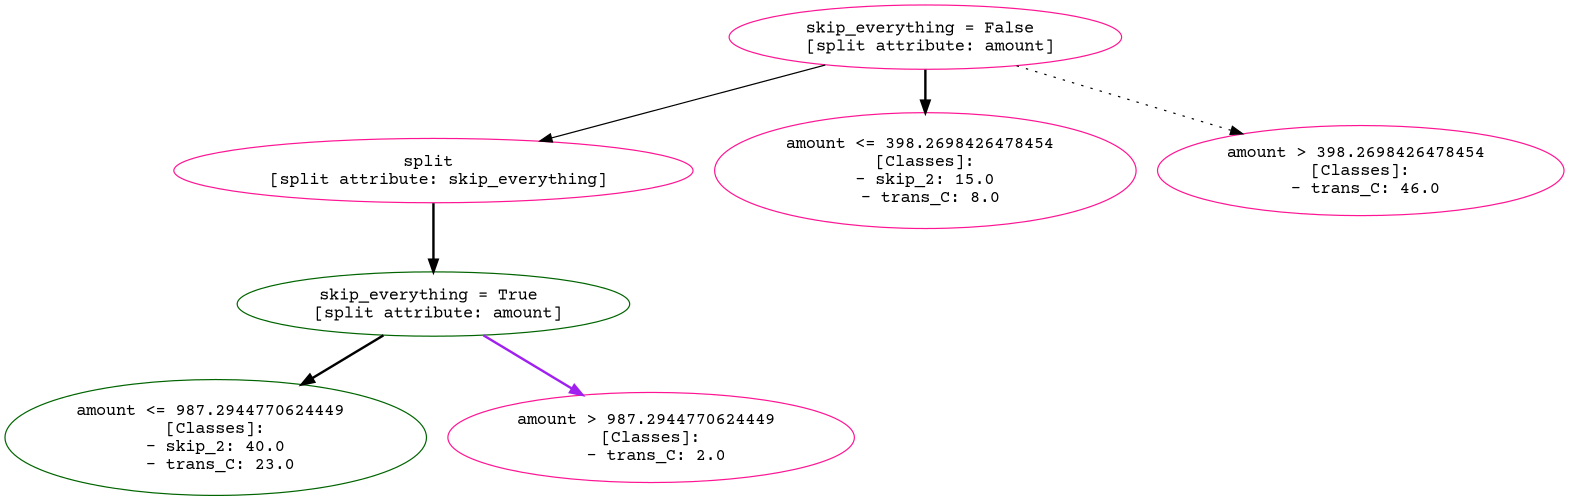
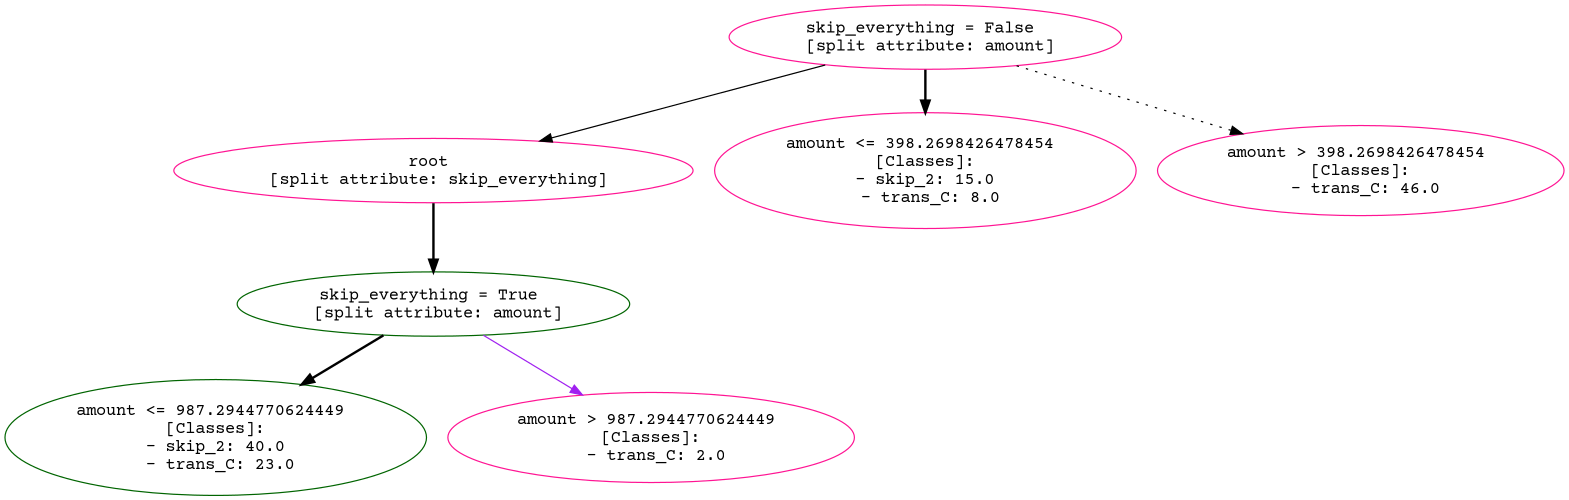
(433, 171) -> (433, 171)
(528, 362) -> (528, 362)
